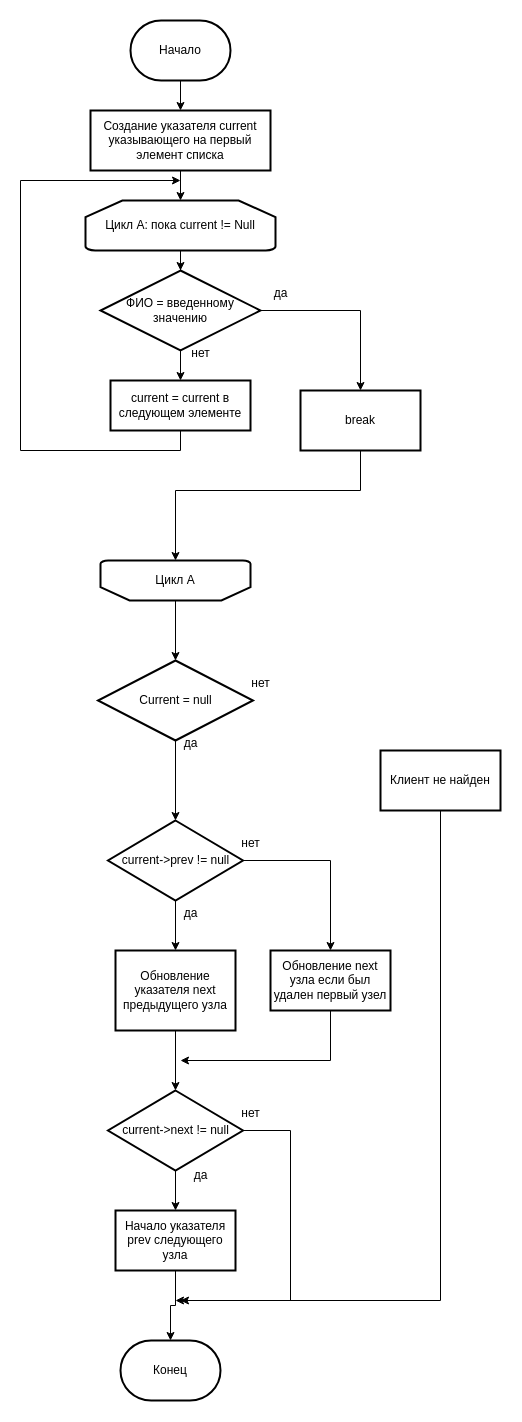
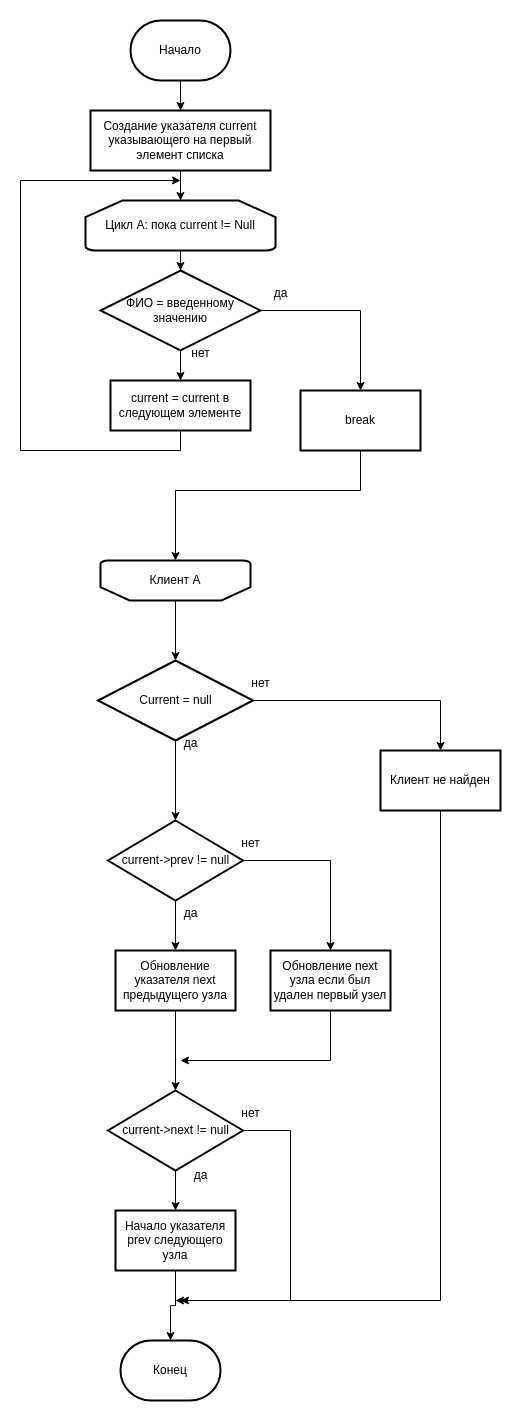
(176, 581) -> (176, 581)
none -> (368, 701)
(176, 991) -> (176, 981)
